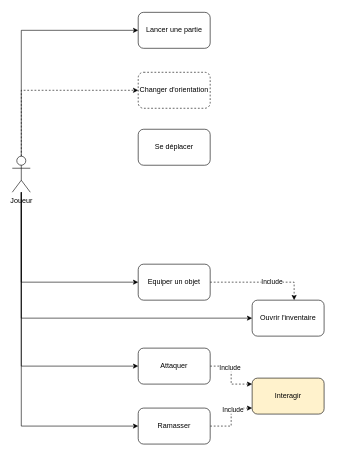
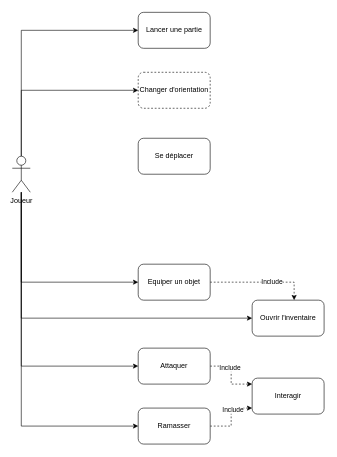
(78, 90) -> (78, 90)
(174, 147) -> (174, 156)
(288, 396) -> (288, 396)
